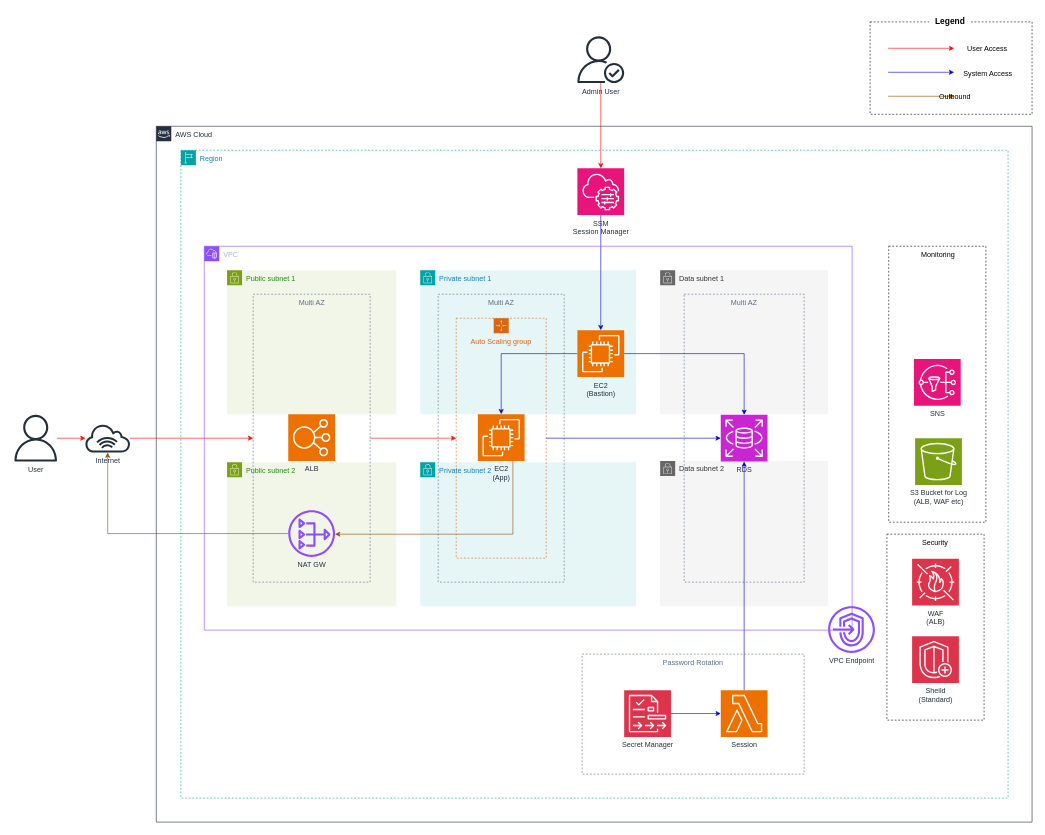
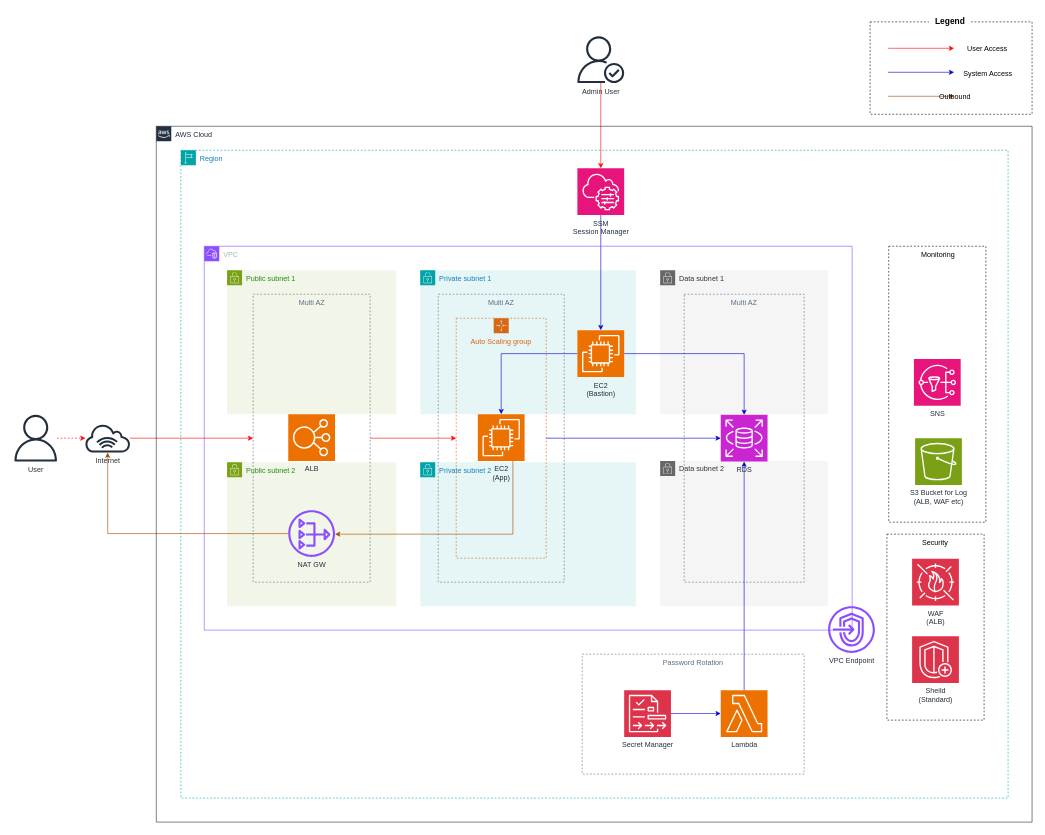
(69, 438) -> (69, 438)
(745, 746) -> (745, 746)
